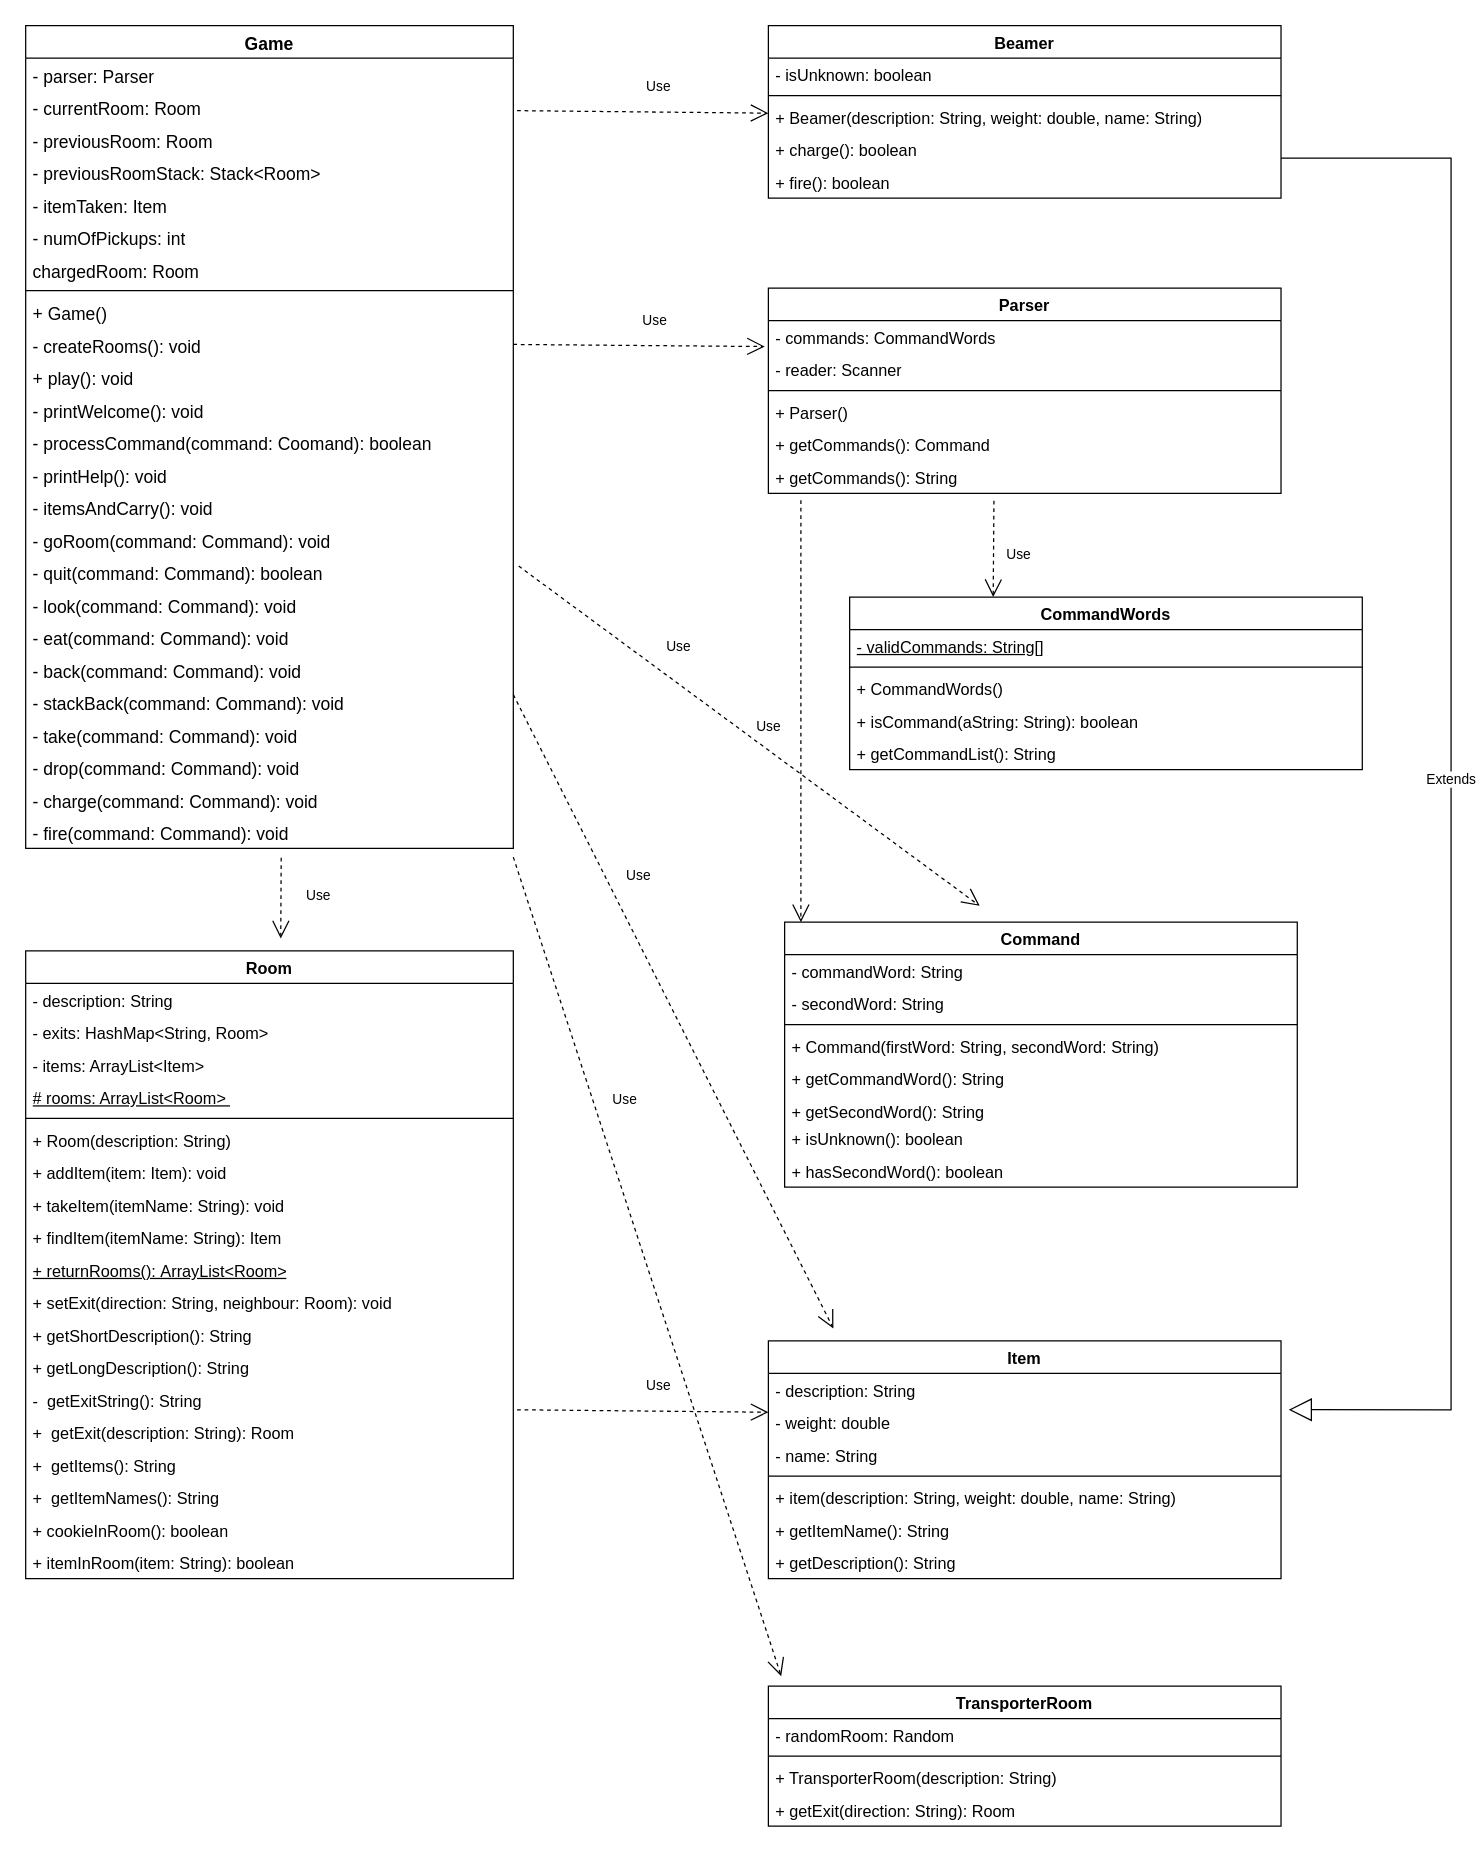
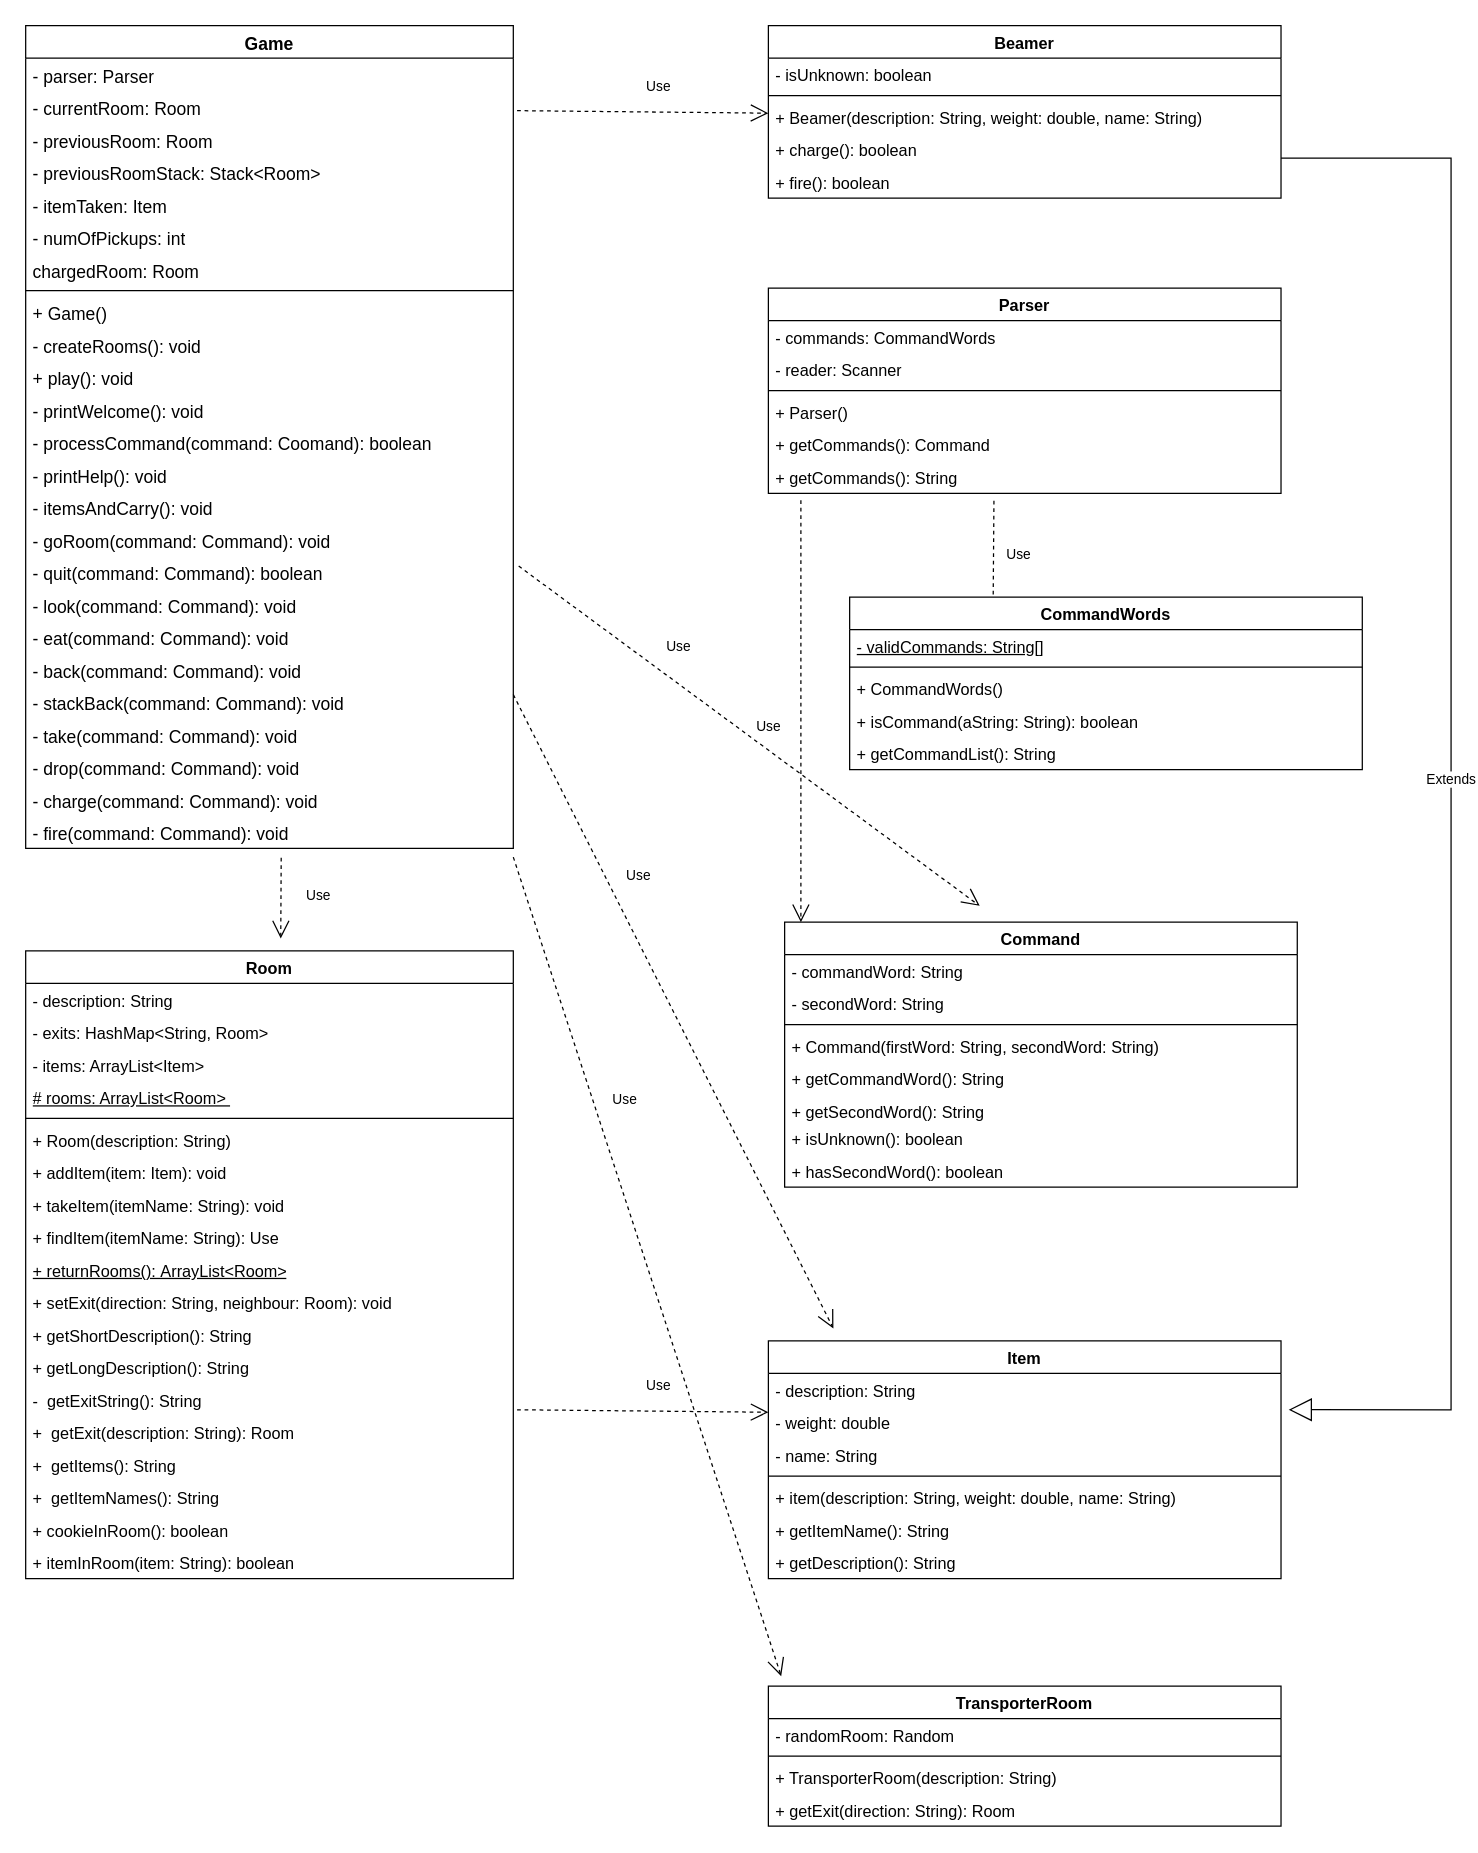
(638, 345) -> none
(993, 591) -> (993, 592)
(171, 1239) -> (166, 1239)
